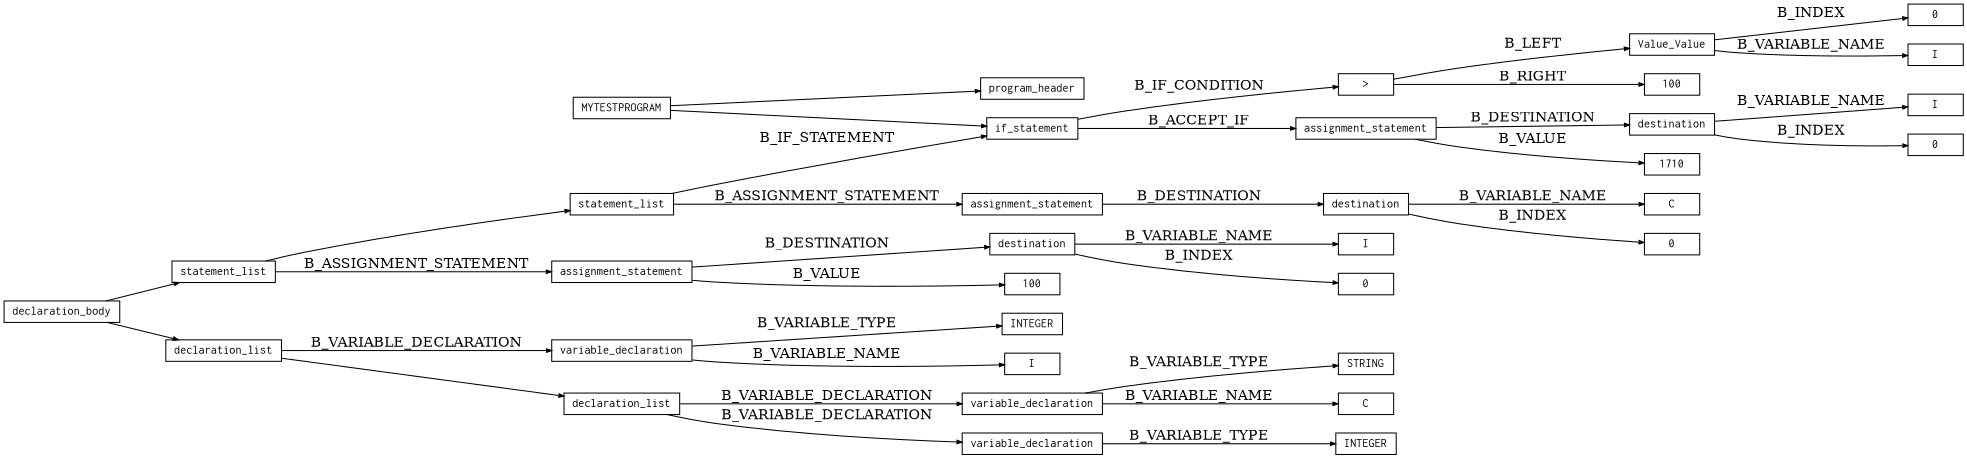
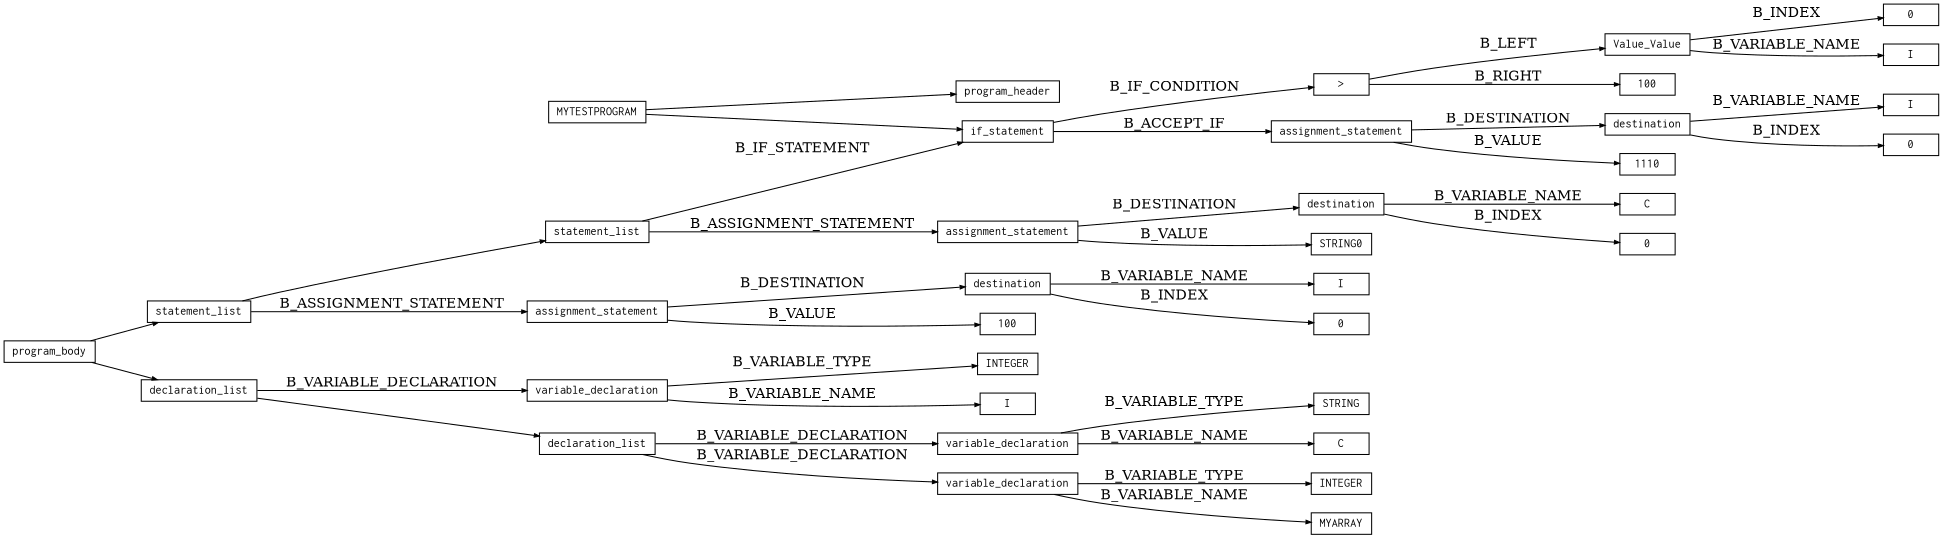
(1672, 164) -> (1648, 164)
none -> (1341, 244)
(62, 312) -> (50, 352)
none -> (1341, 524)
